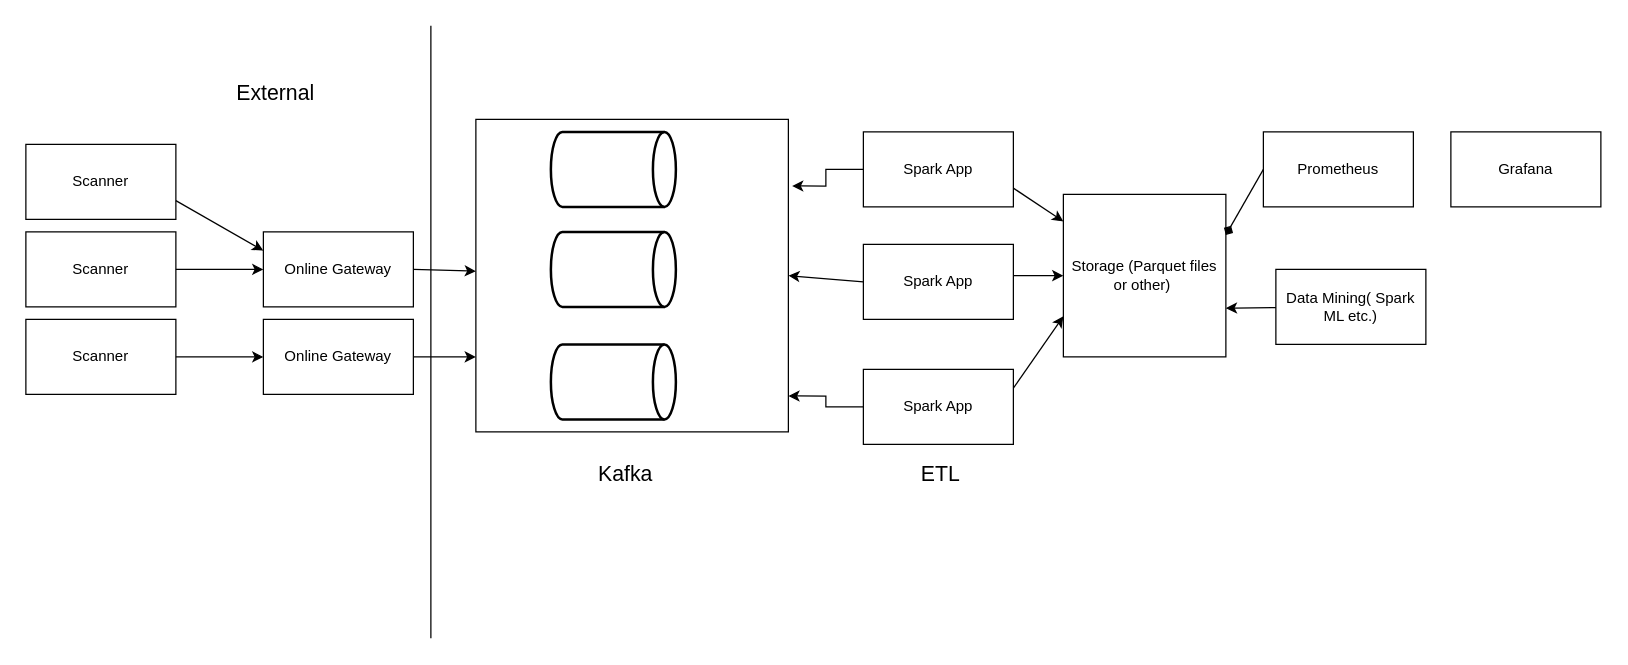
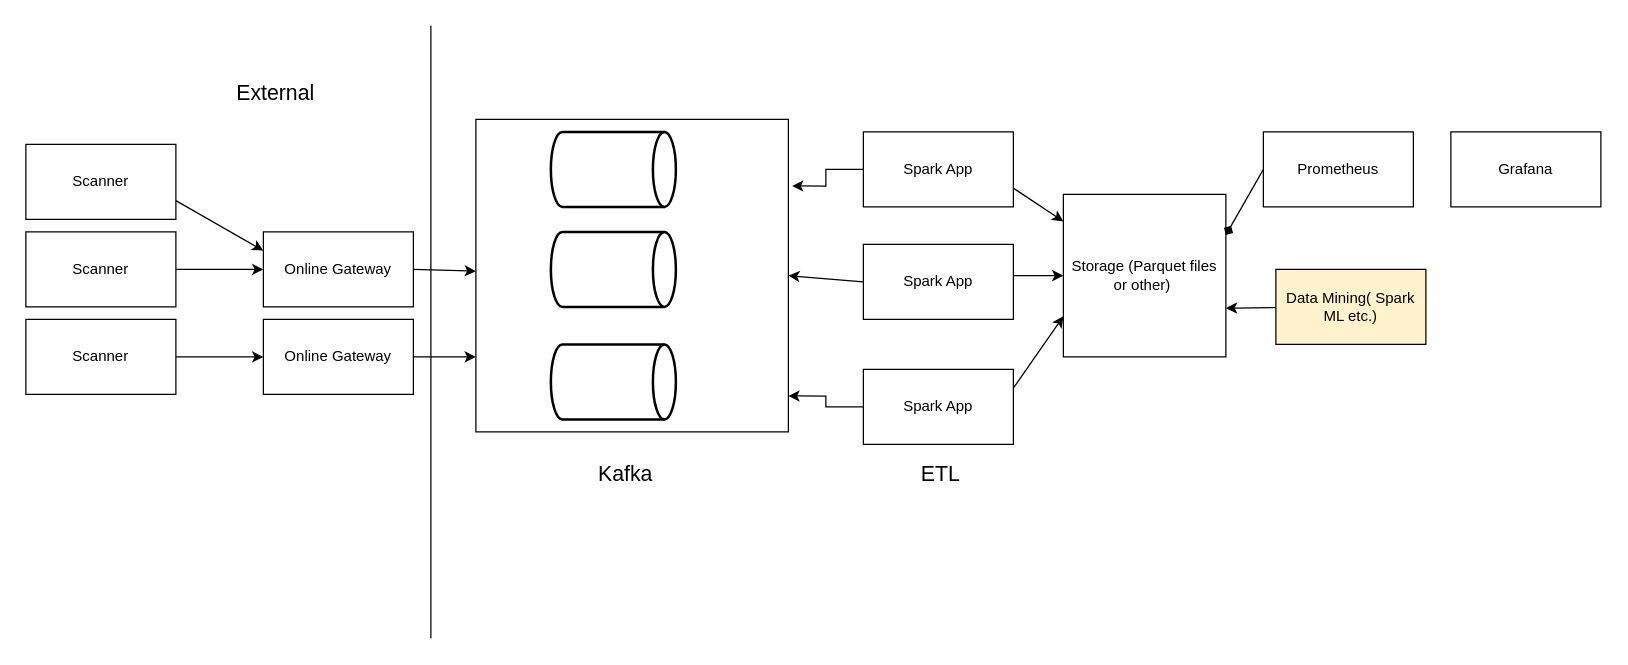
(1351, 307) -> (1351, 307)
